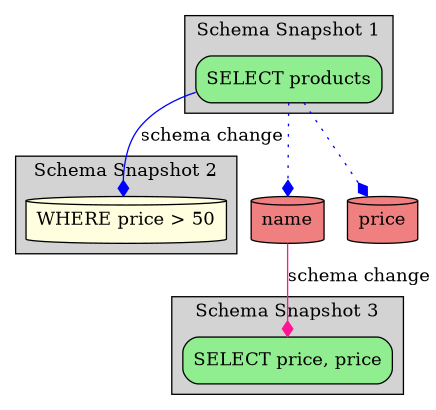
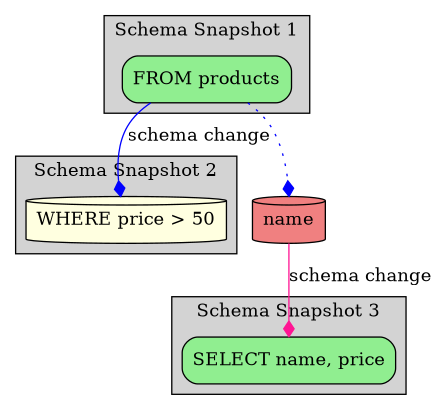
(289, 79) -> (207, 79)
(383, 220) -> none
(288, 360) -> (289, 360)
